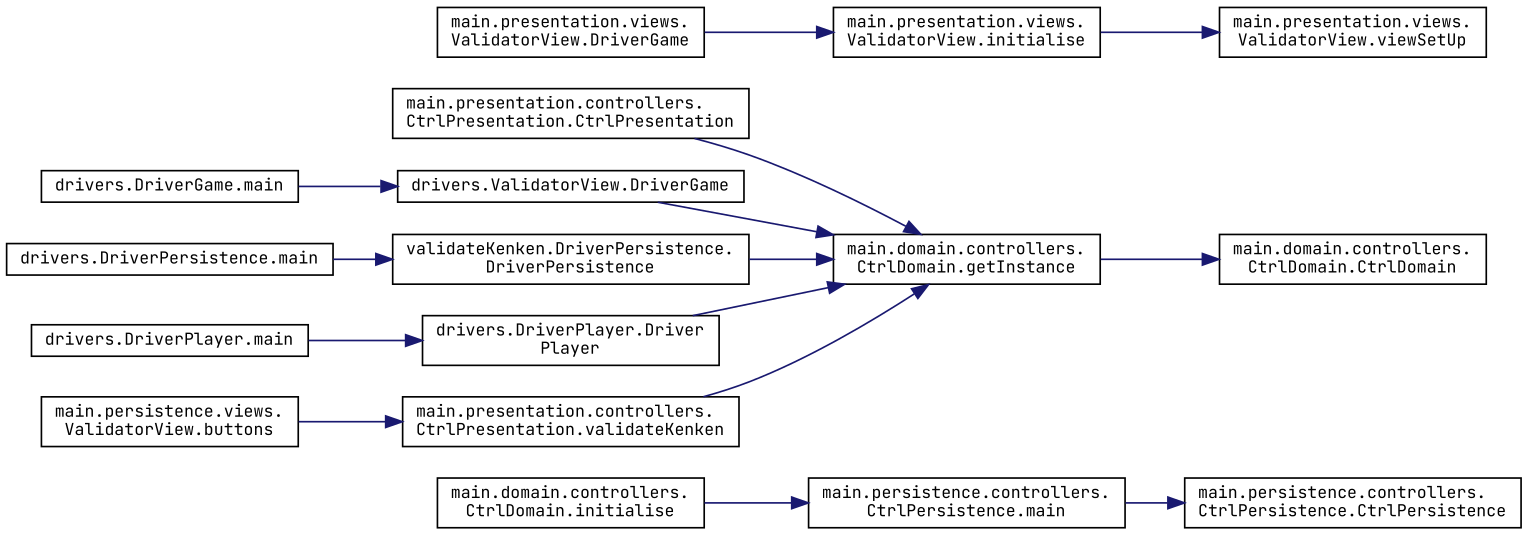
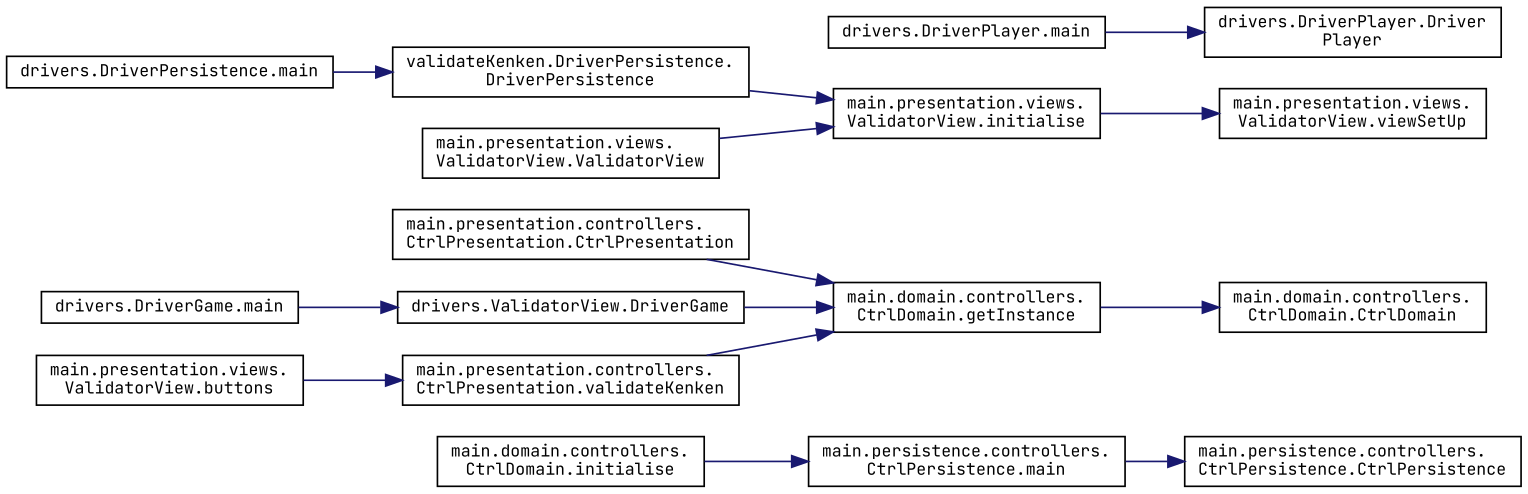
(571, 32) -> (571, 153)
(783, 259) -> (783, 94)
(760, 302) -> none
(170, 422) -> (170, 380)
